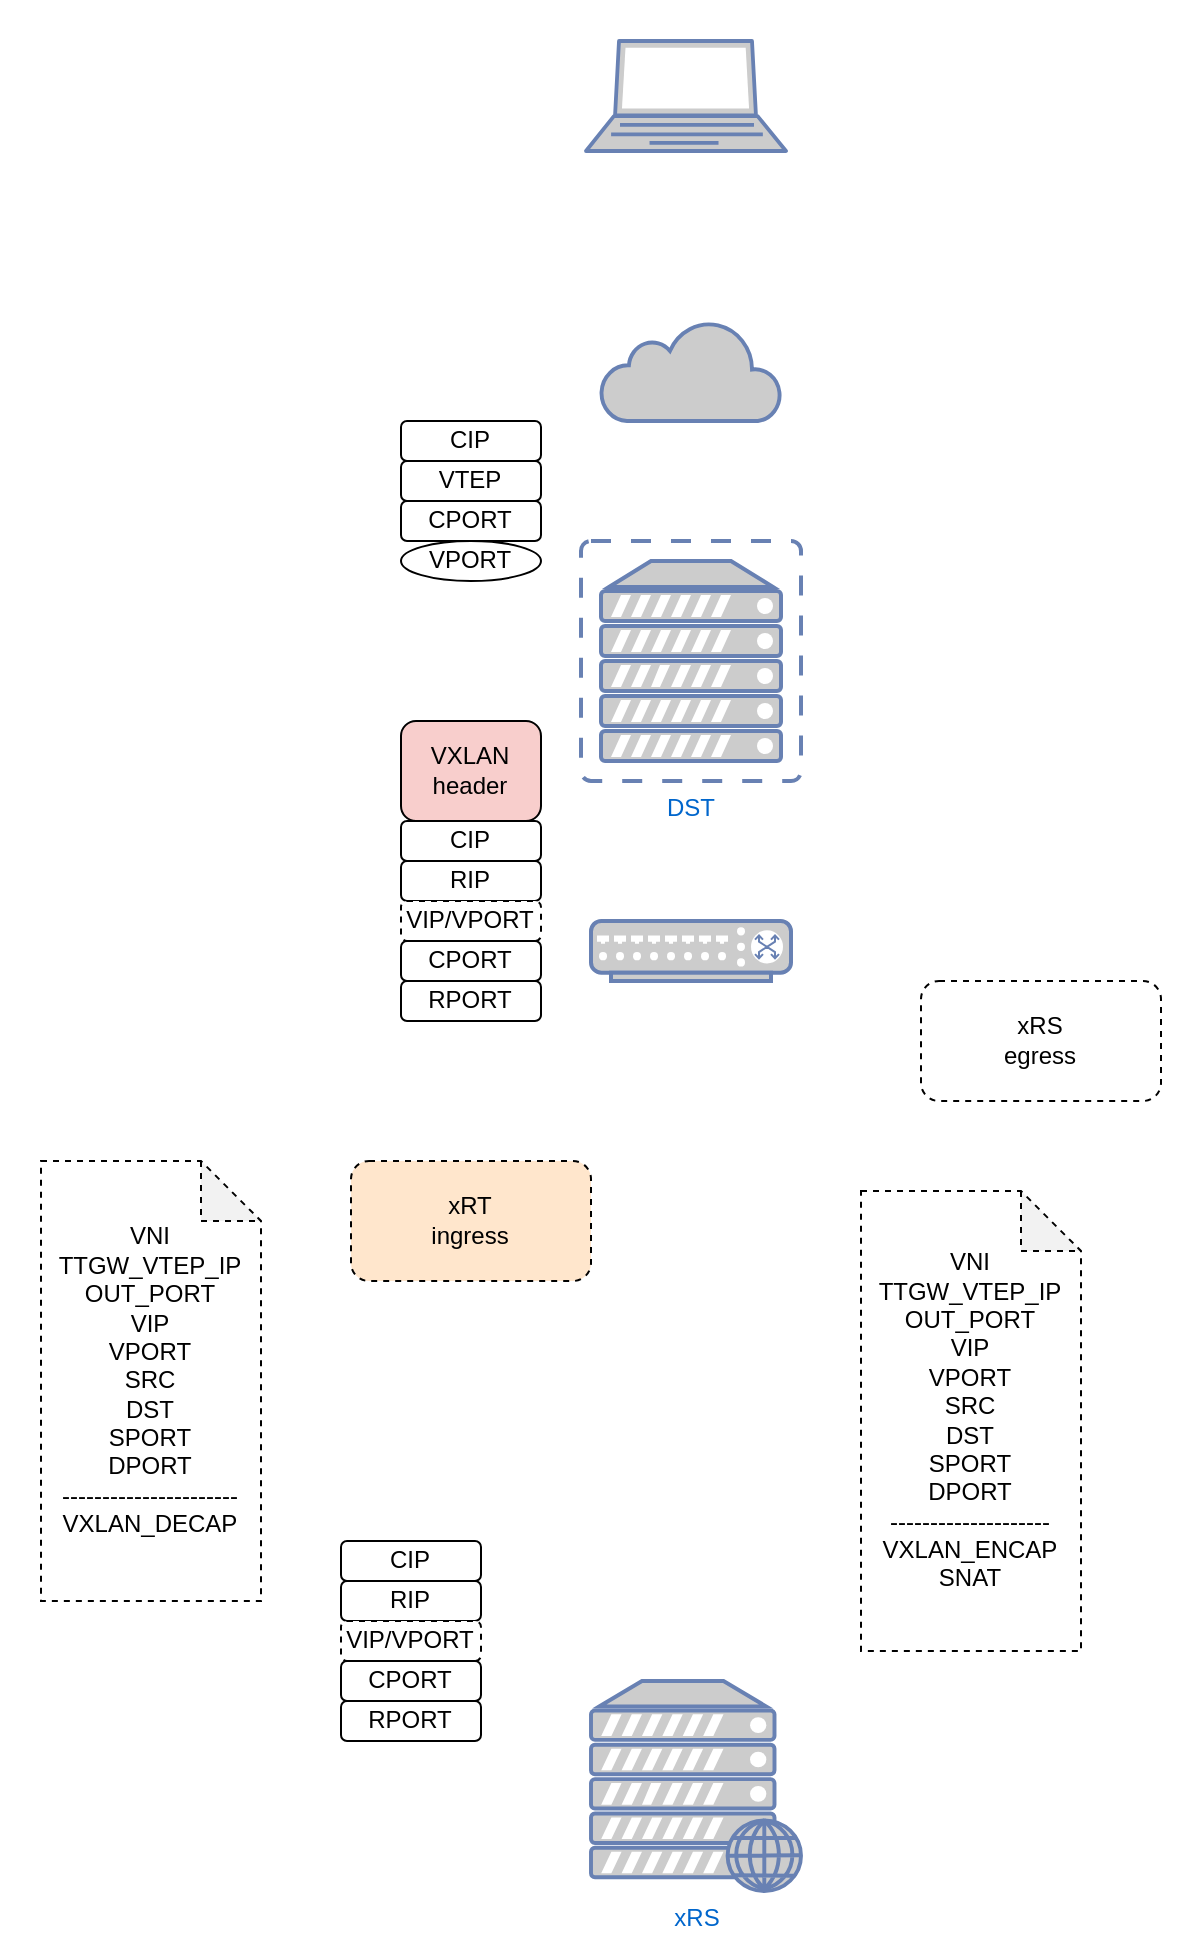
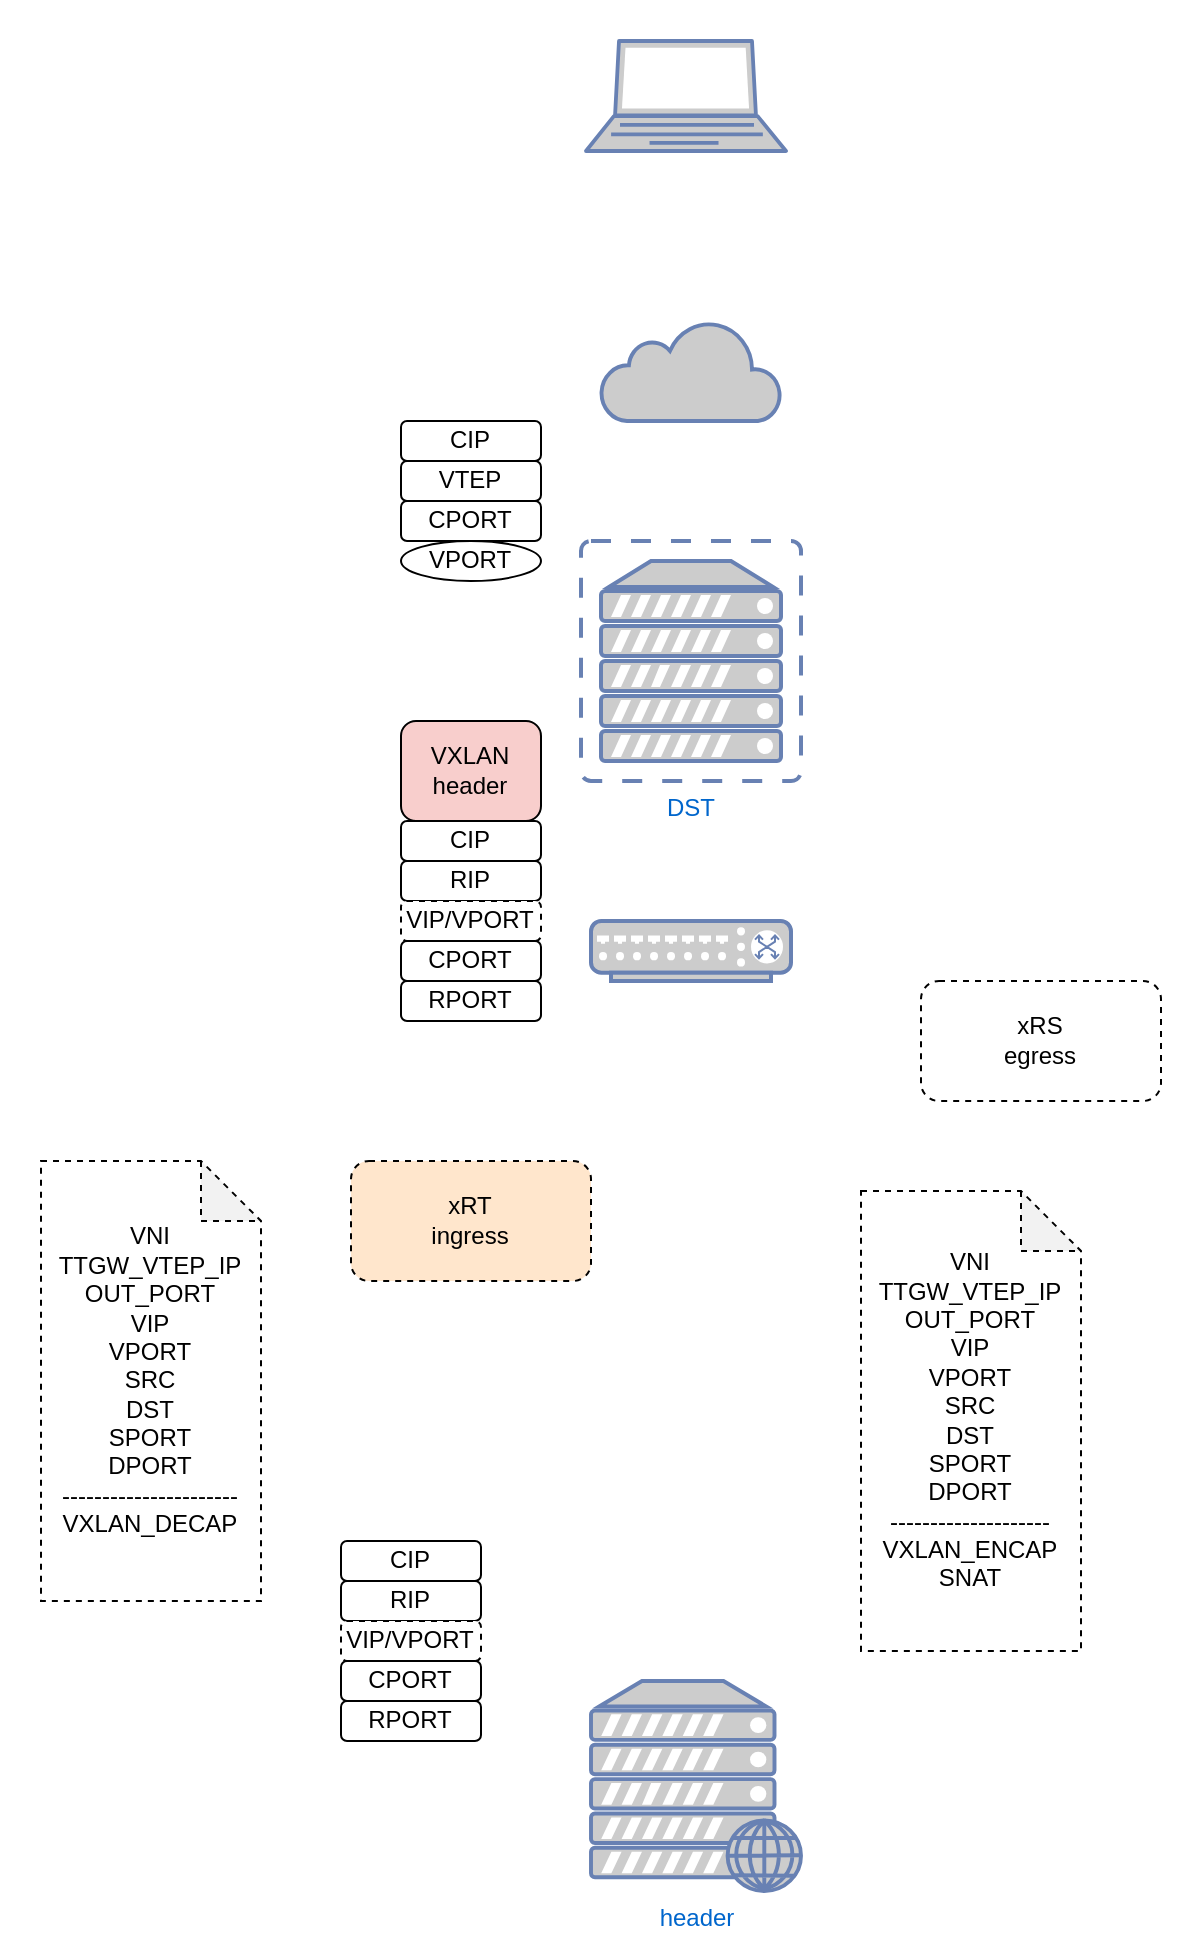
(698, 1919) -> (698, 1919)
